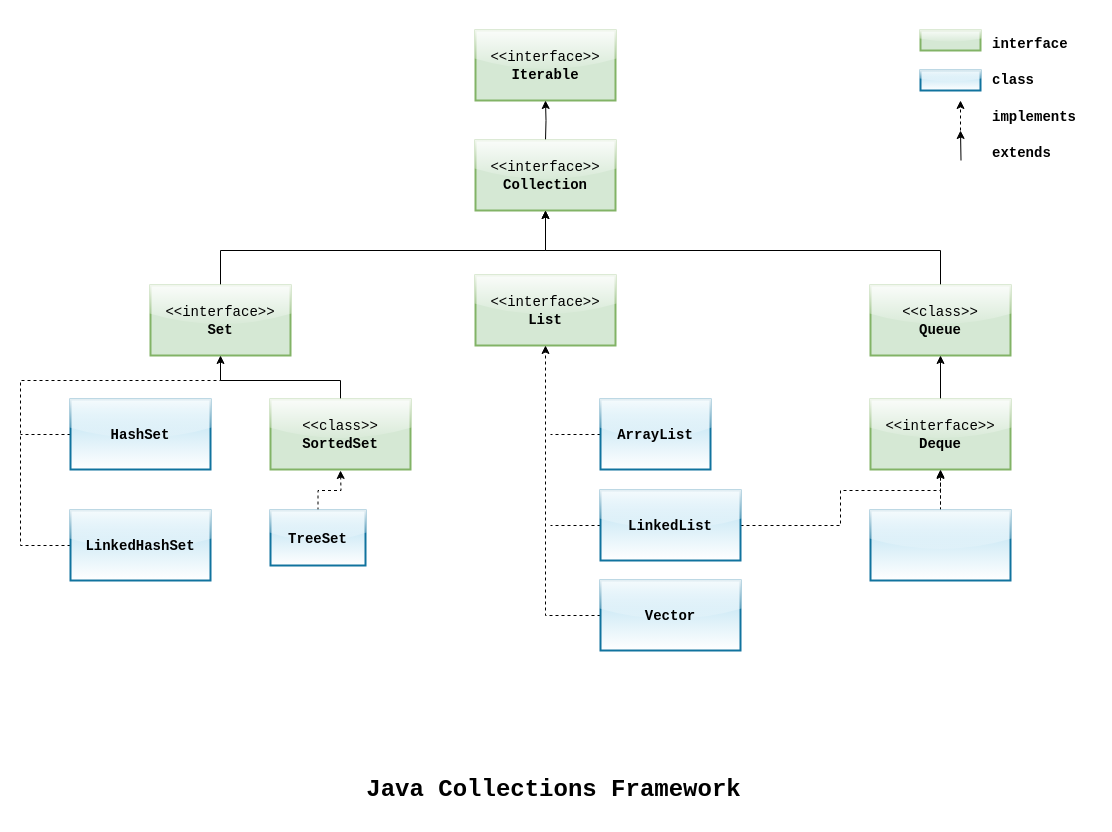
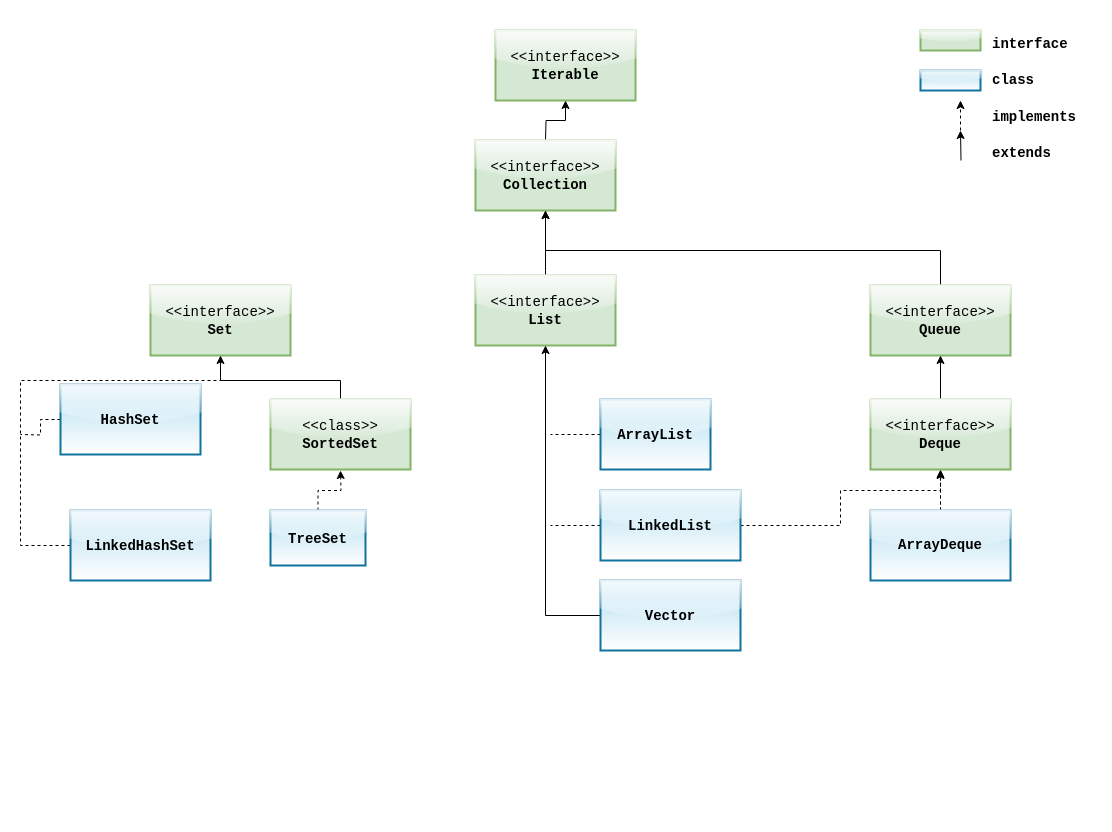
(546, 66) -> (566, 66)
(365, 251) -> none
none -> (546, 263)
(941, 321) -> (941, 321)
(141, 435) -> (131, 420)
(546, 510) -> (546, 510)
none -> (941, 546)
(554, 791) -> none
